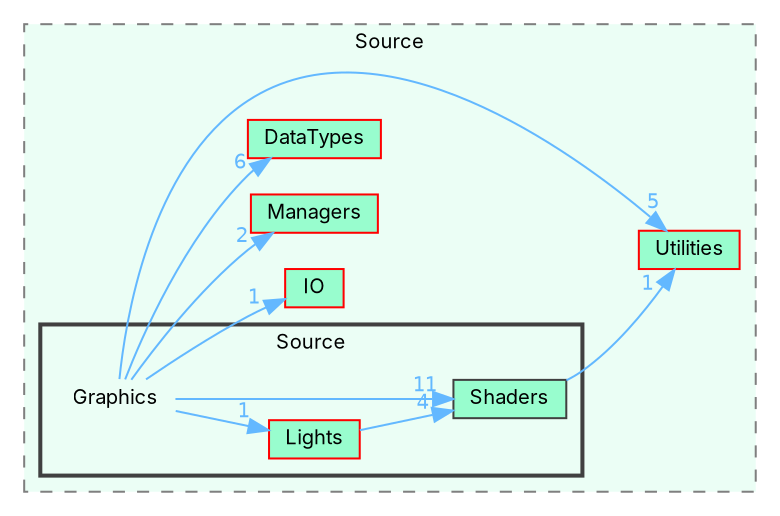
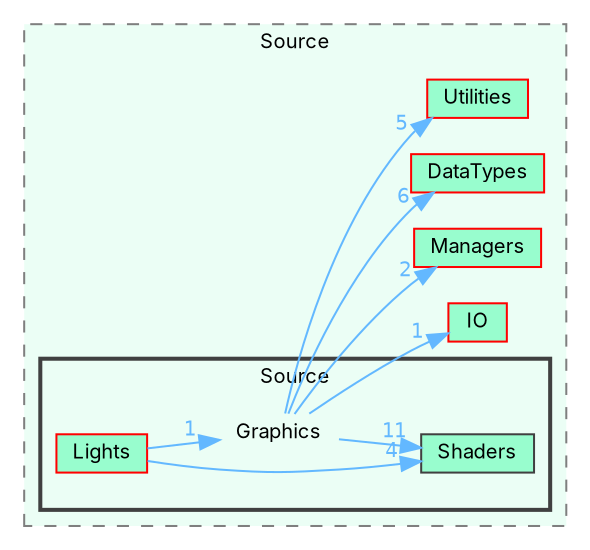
(619, 338) -> none
(212, 419) -> (173, 445)
